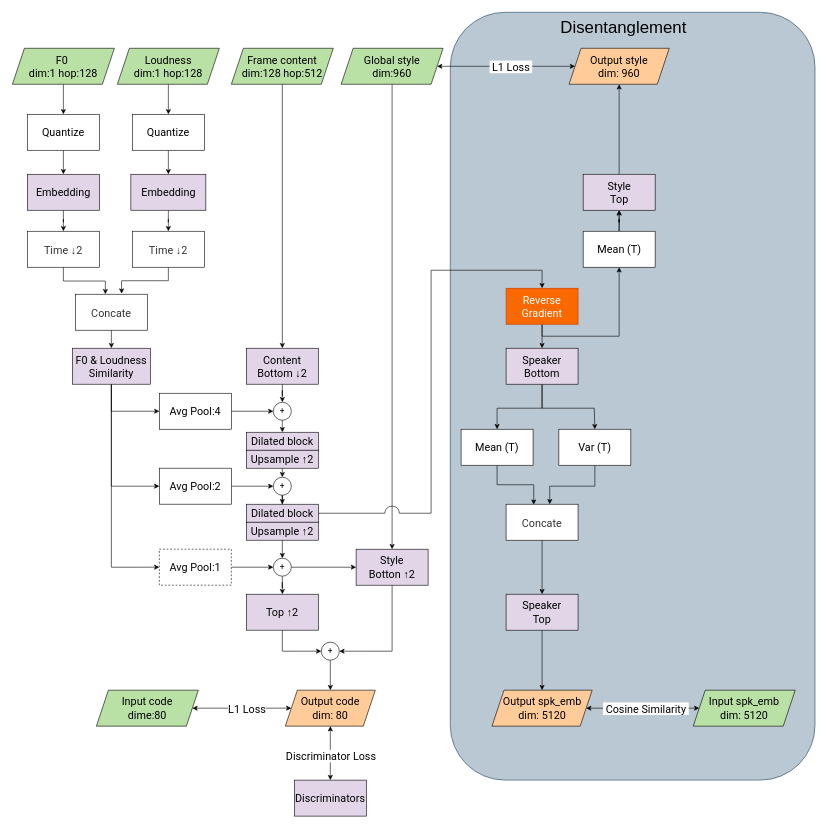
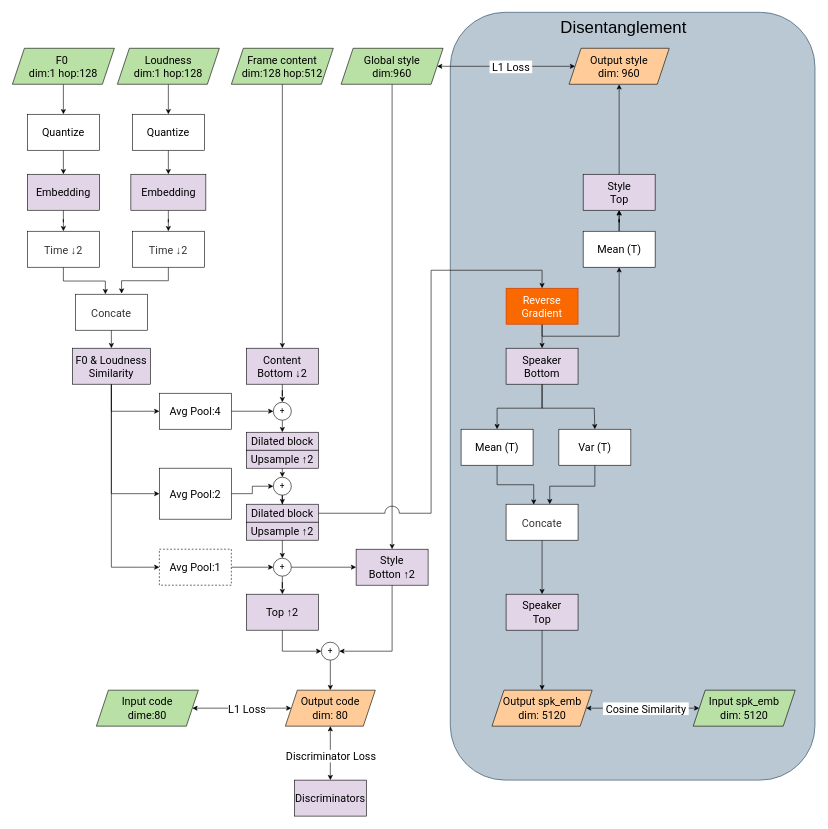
(195, 486) -> (195, 494)
